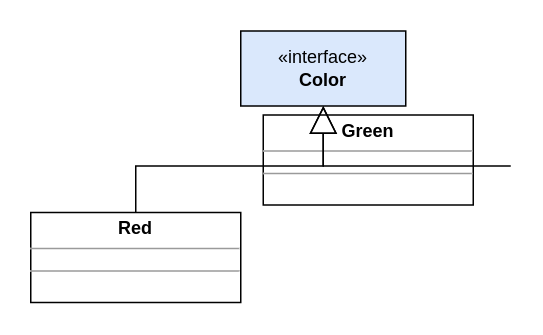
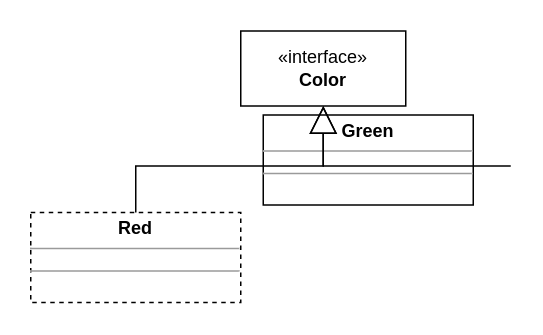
(323, 68) -> (323, 68)
(136, 257) -> (136, 257)
